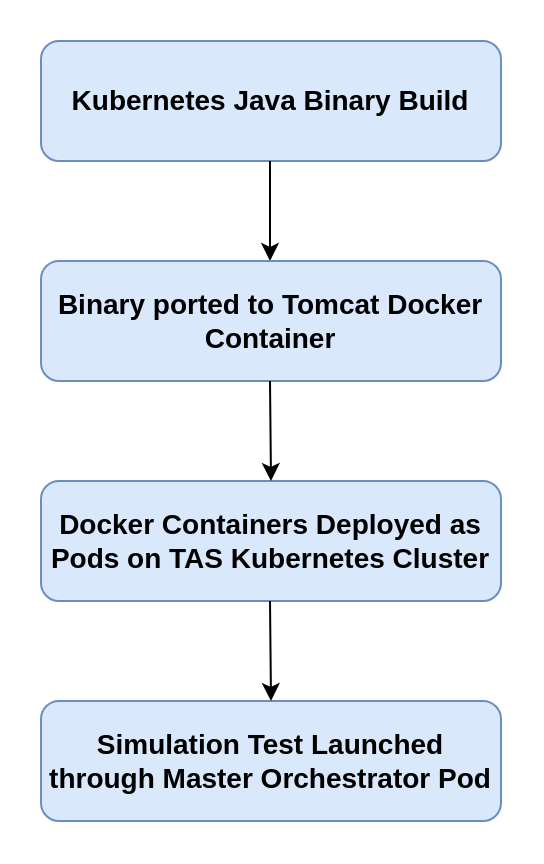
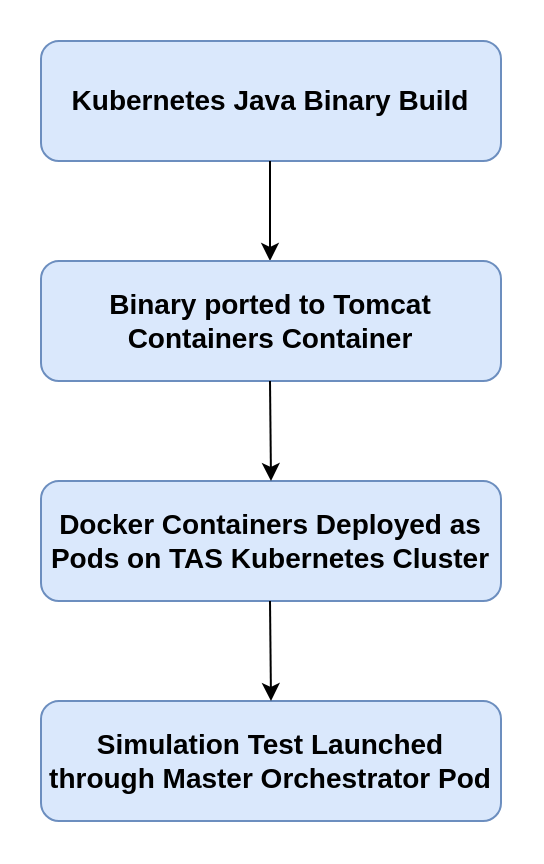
(271, 321) -> (271, 321)
